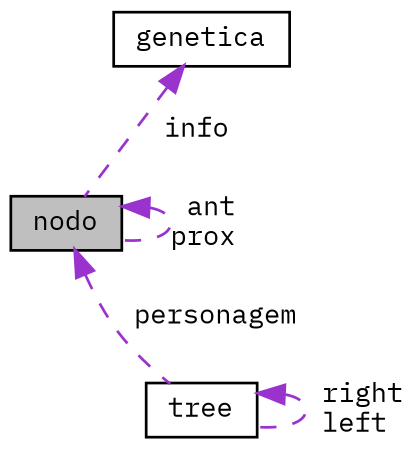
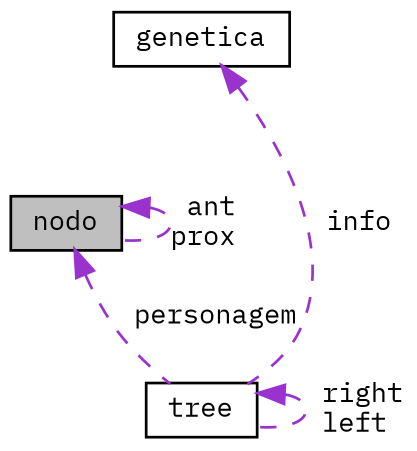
(126, 142) -> (309, 239)
